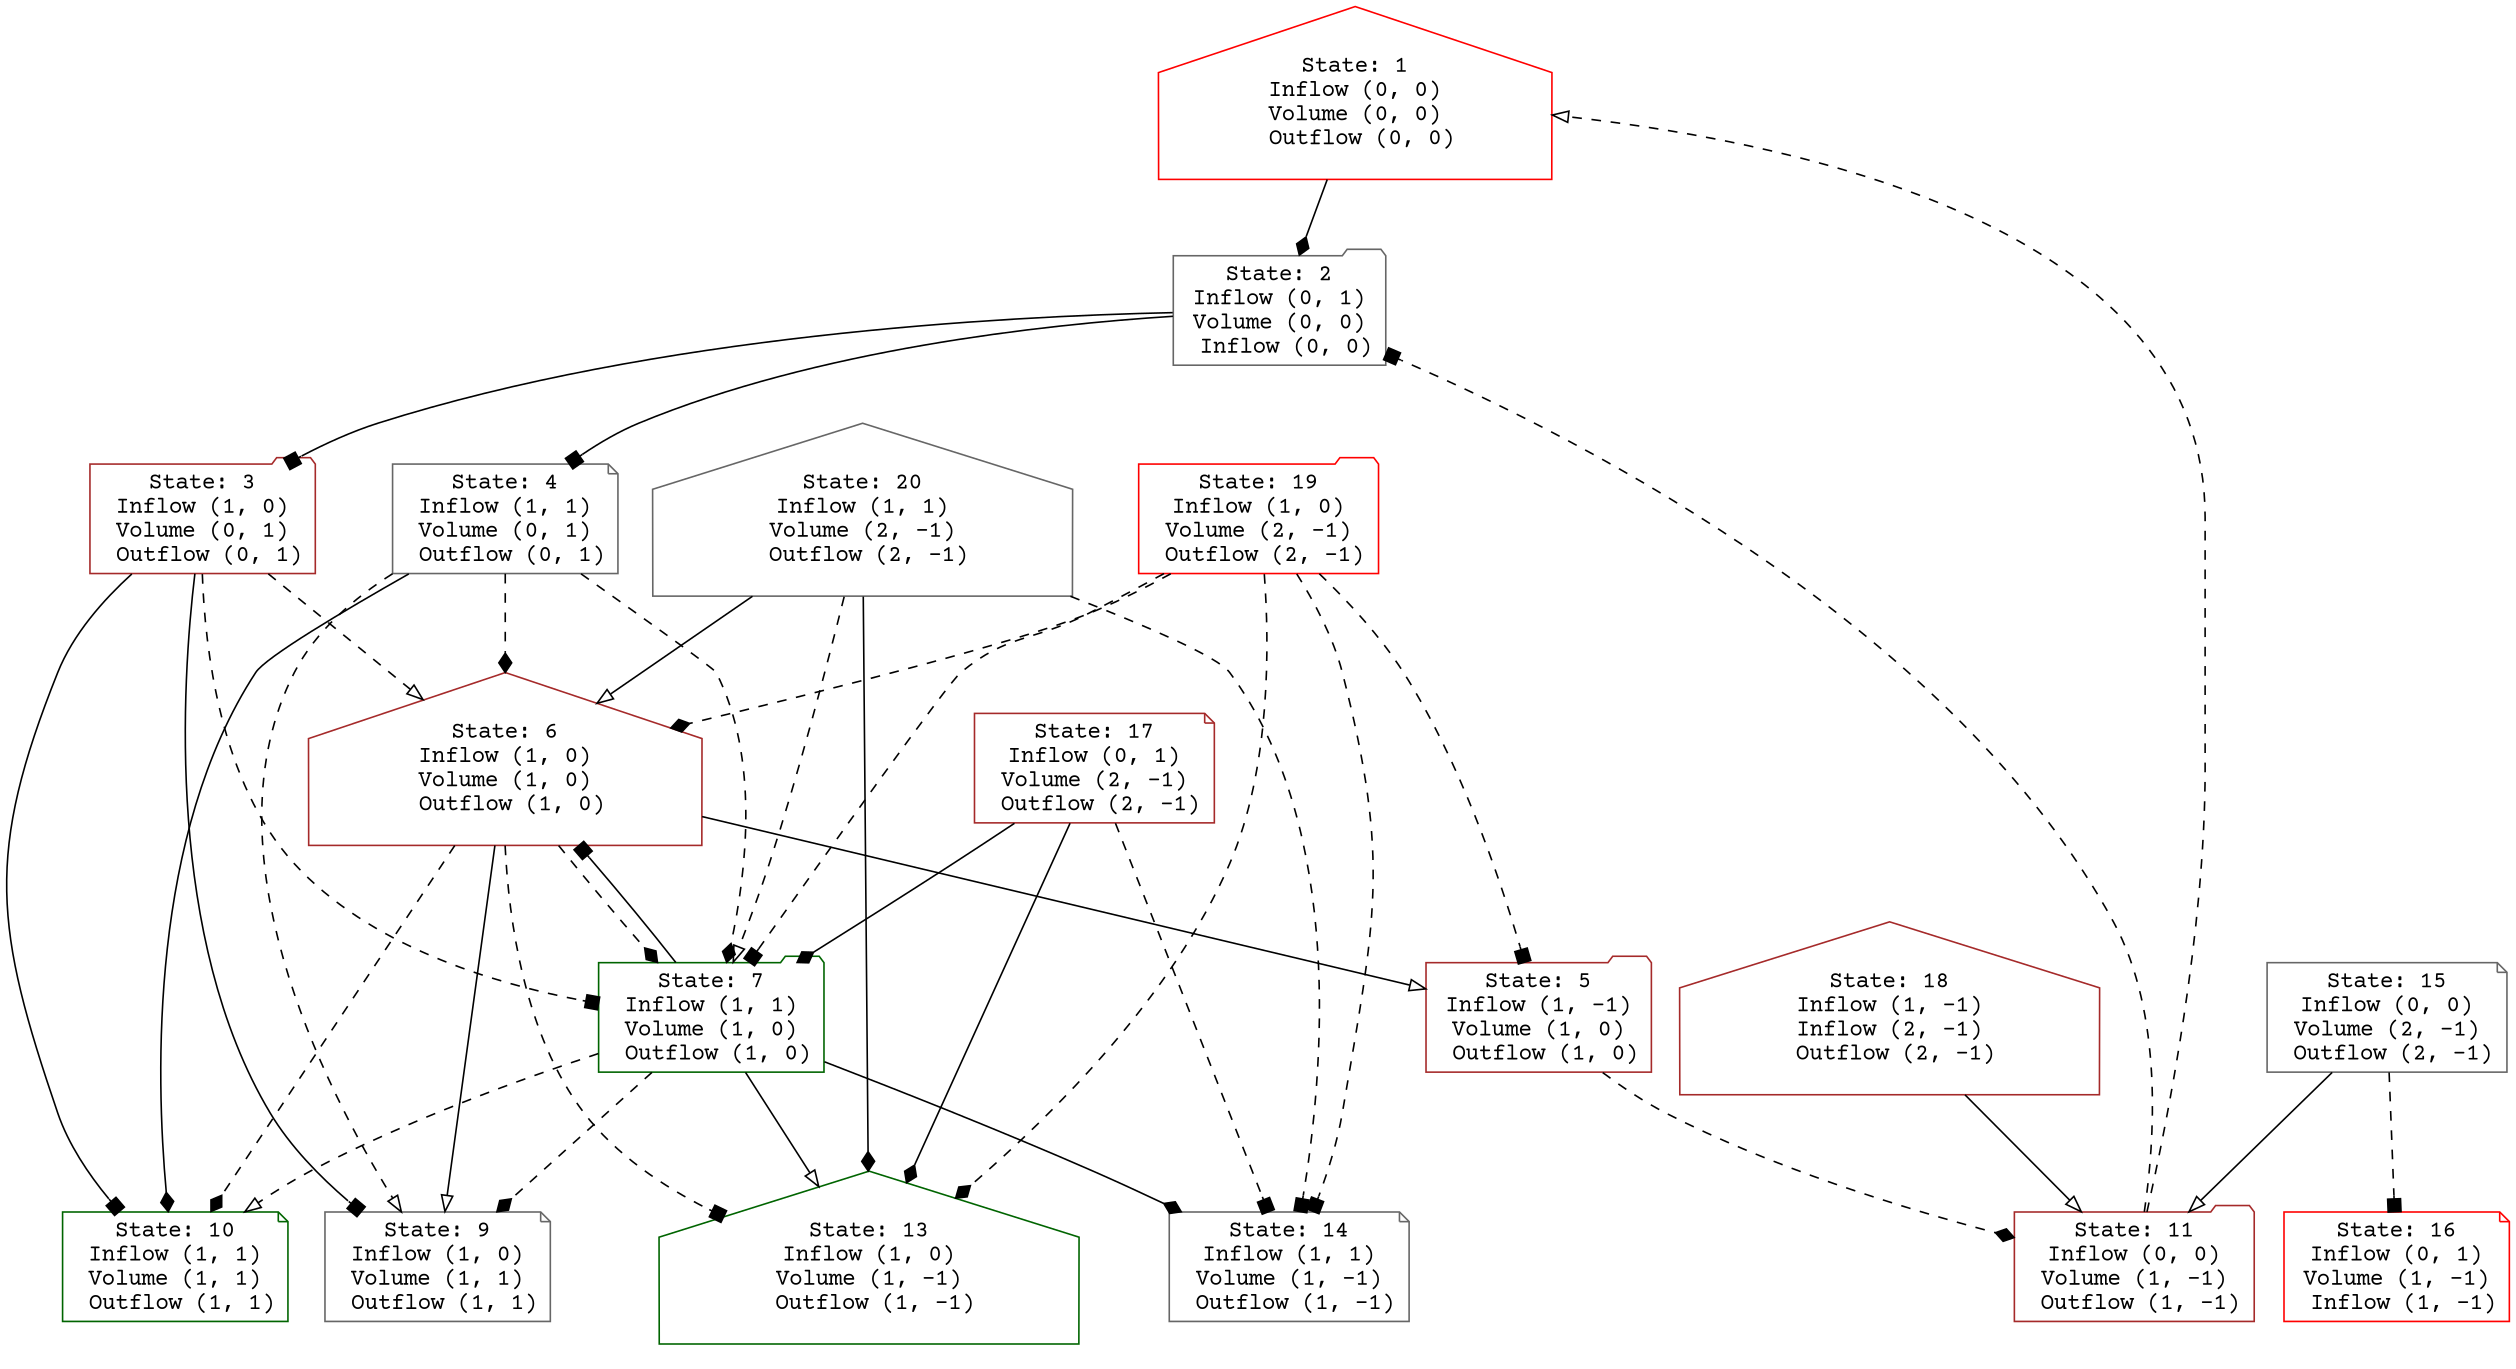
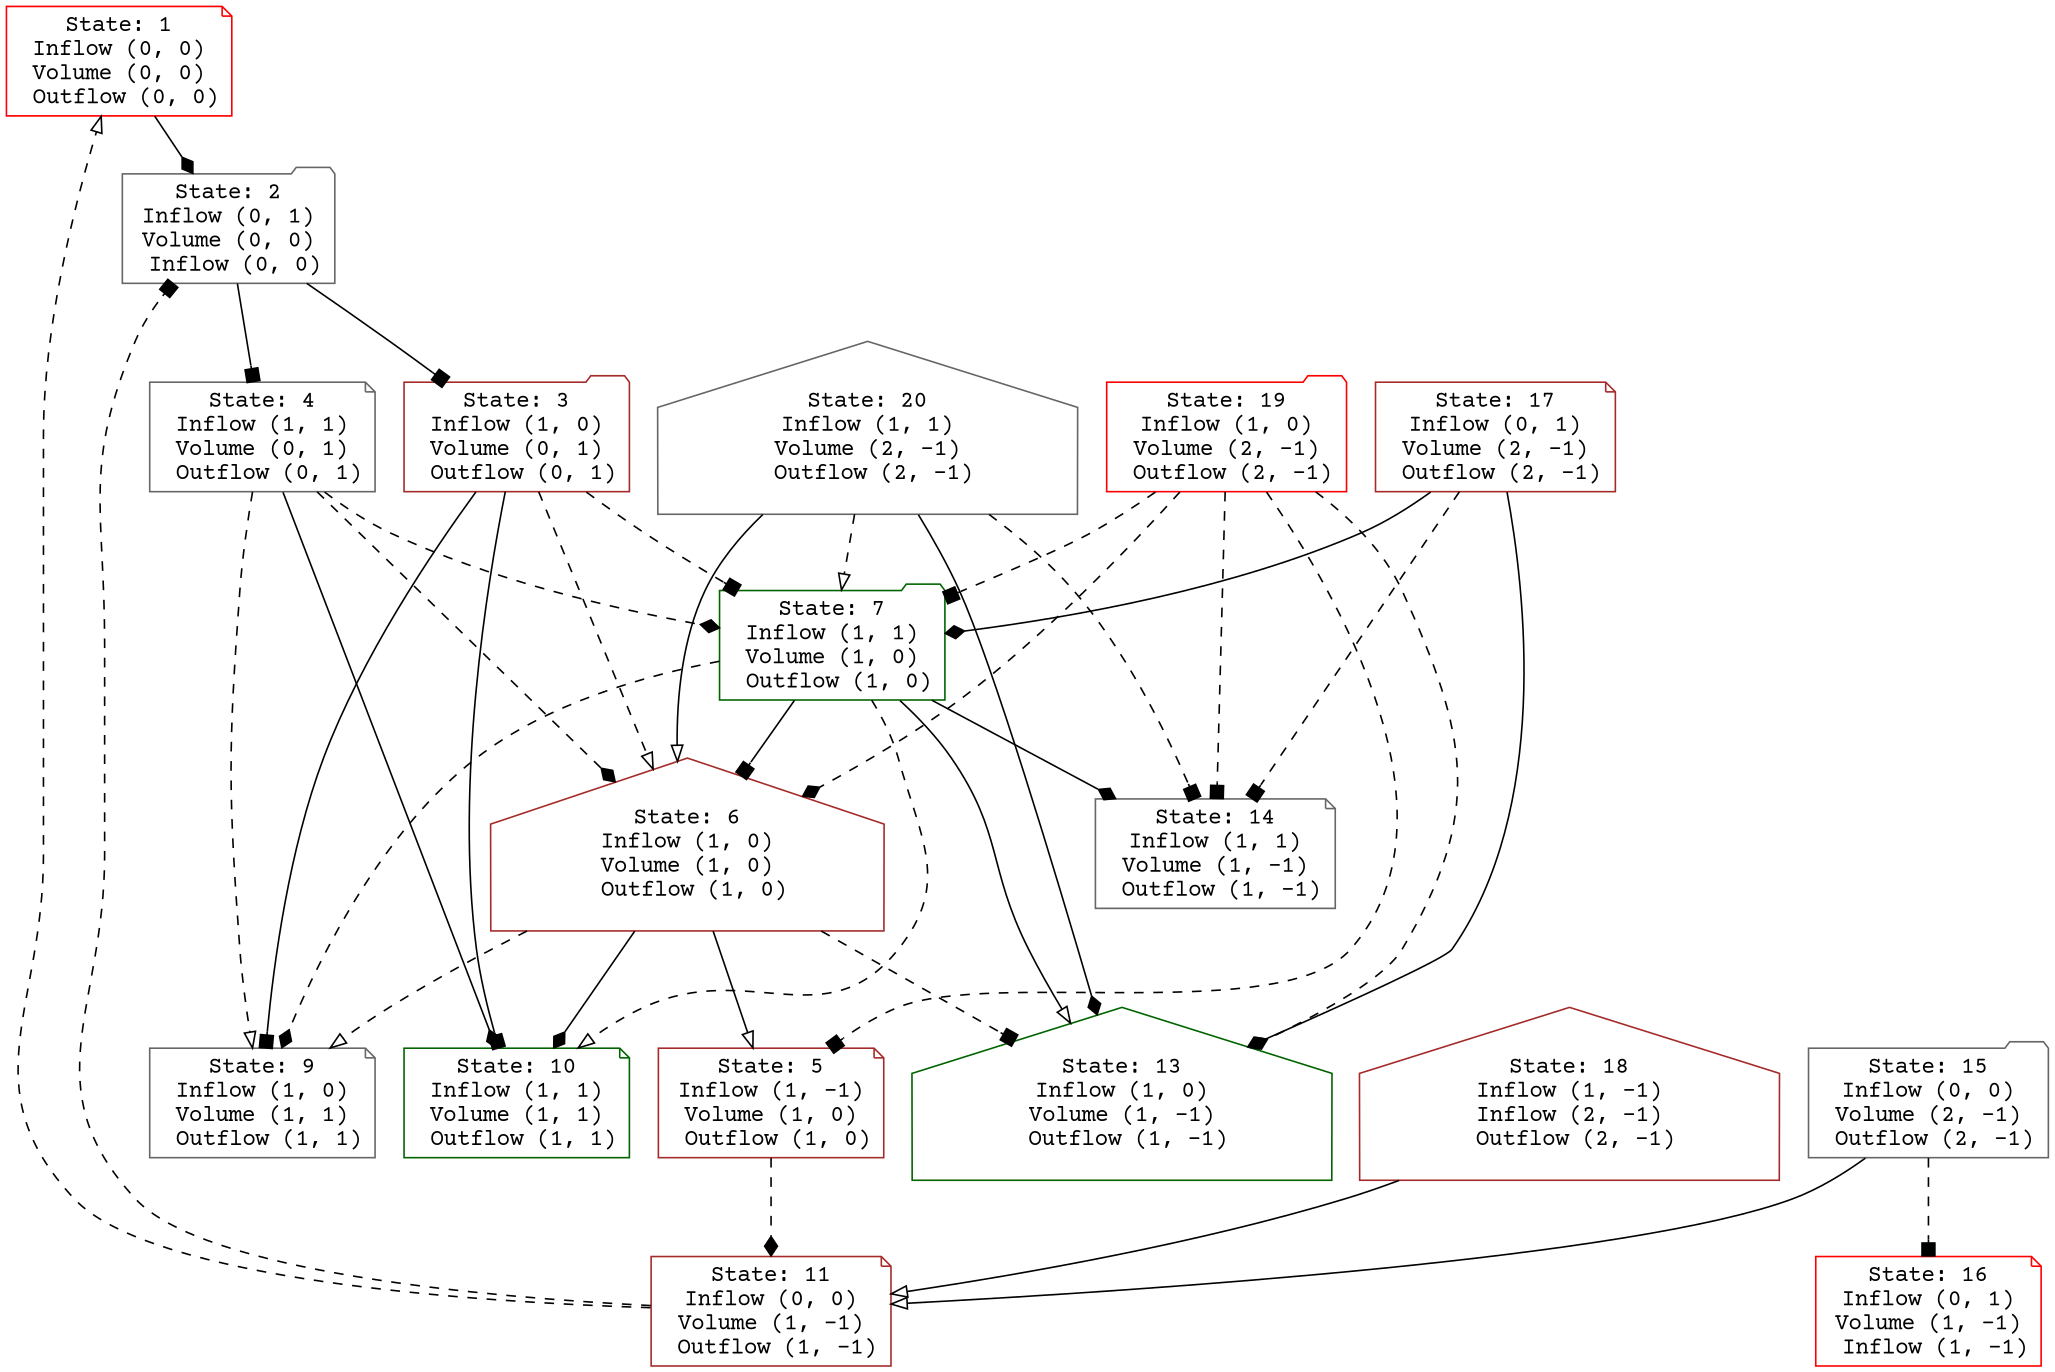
(1355, 102) -> (119, 61)
(601, 897) -> none
(1539, 1017) -> (771, 1103)
(2387, 1017) -> (1928, 1103)
(338, 1020) -> (600, 981)
(471, 1020) -> (433, 981)
(2134, 1267) -> (771, 1311)
